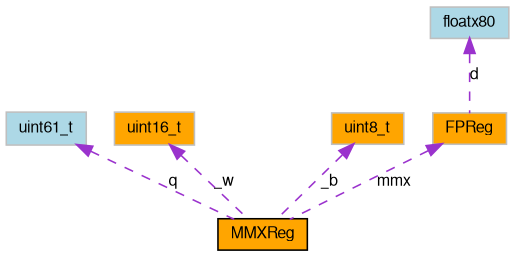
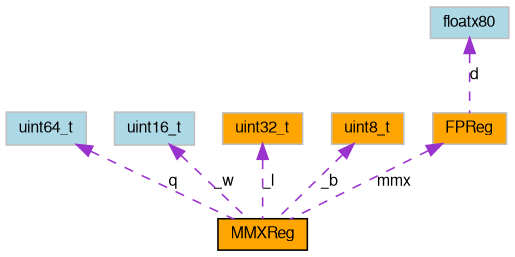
(46, 129) -> (46, 129)
(154, 129) -> (154, 129)
none -> (263, 129)
